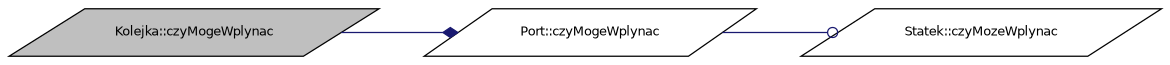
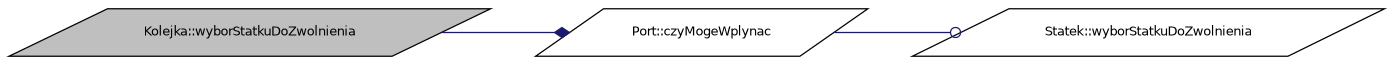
(194, 32) -> (250, 32)
(981, 32) -> (1148, 32)
